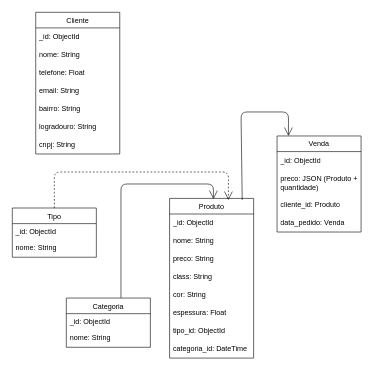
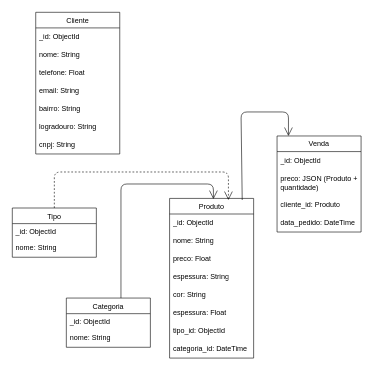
(314, 223) -> (319, 223)
(197, 259) -> (194, 259)
(196, 277) -> (205, 277)
